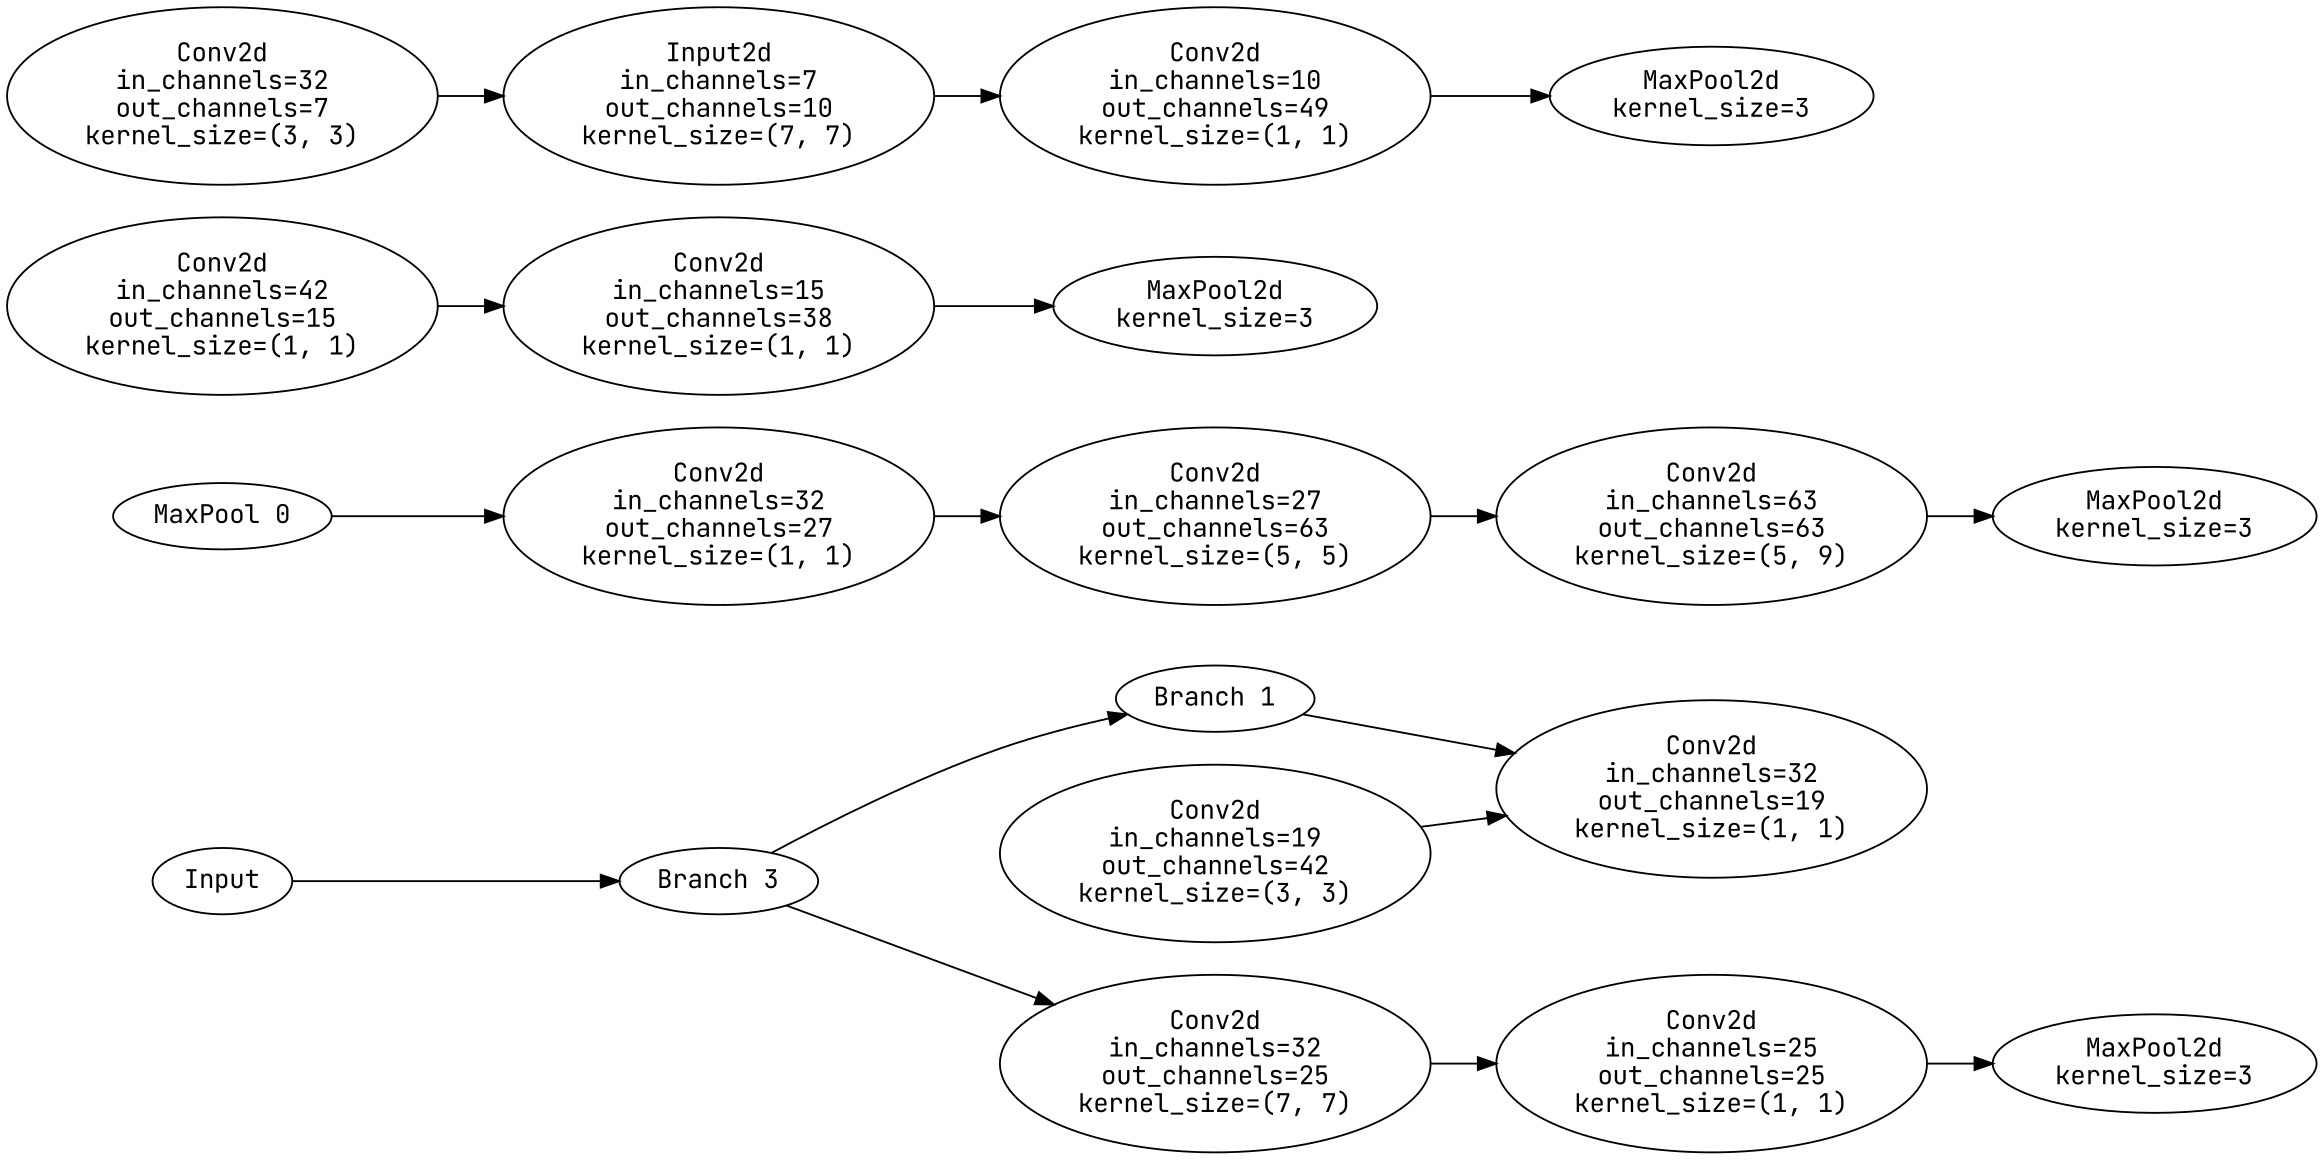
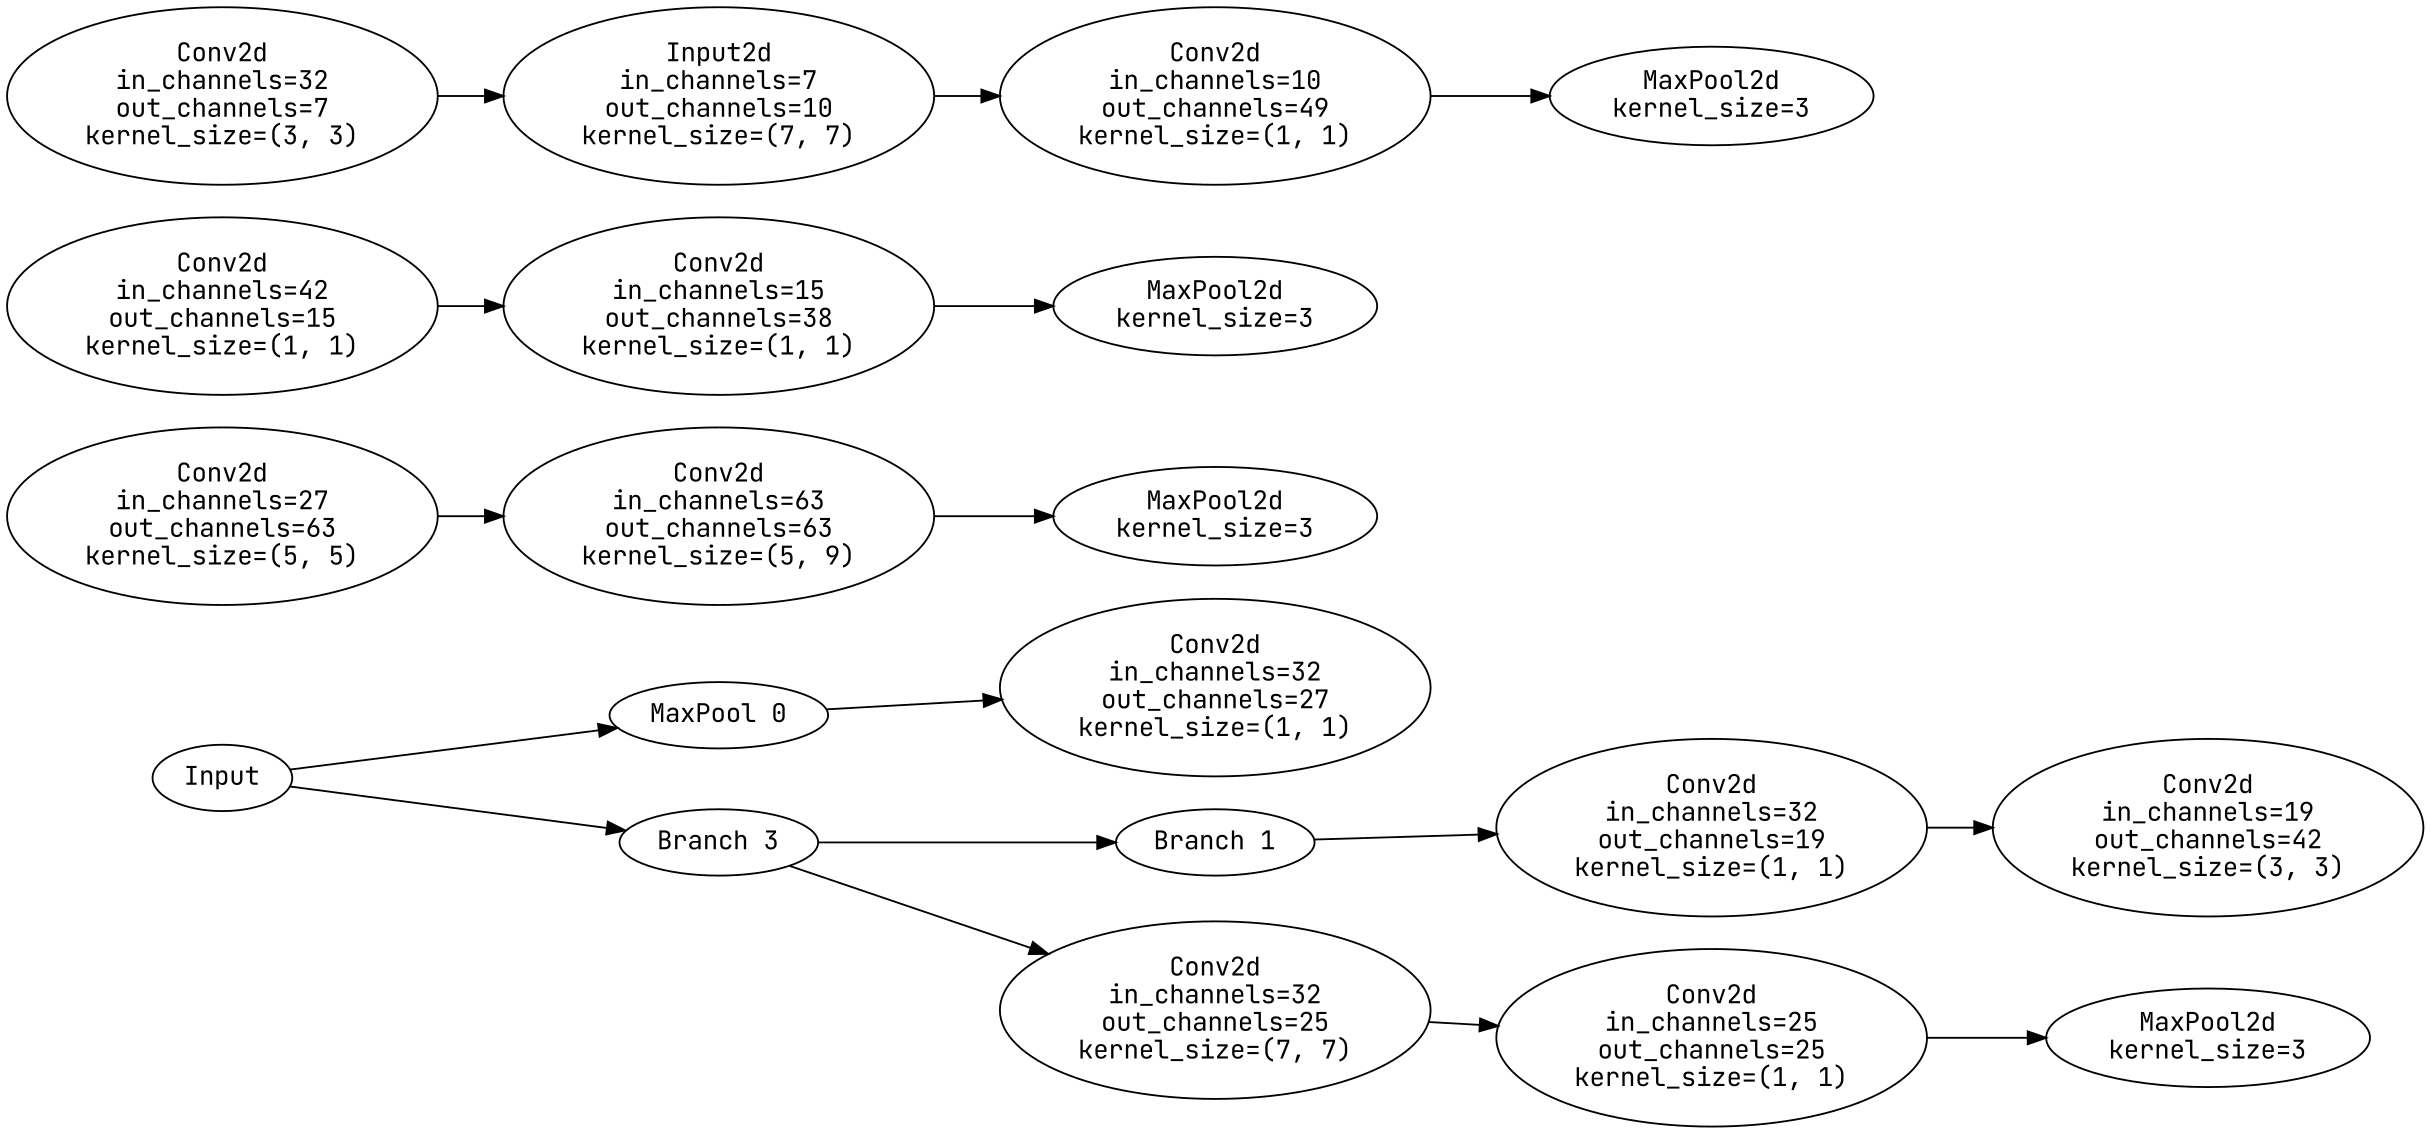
(958, 516) -> none
none -> (444, 750)
(1454, 822) -> (1950, 828)
